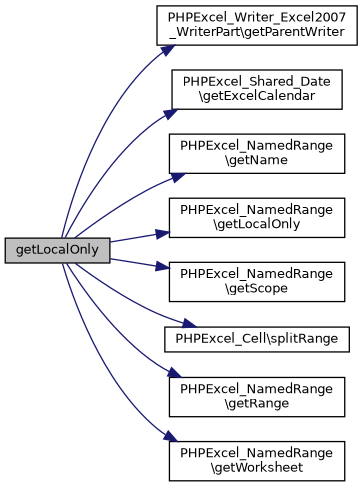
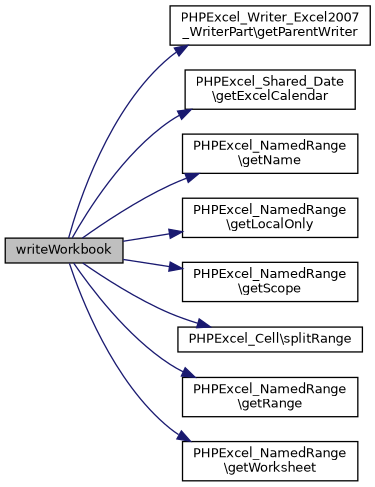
(58, 251) -> (64, 251)
